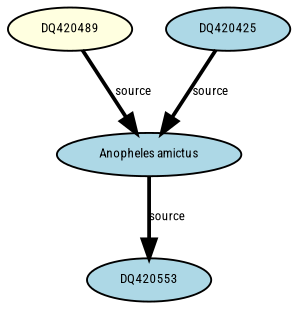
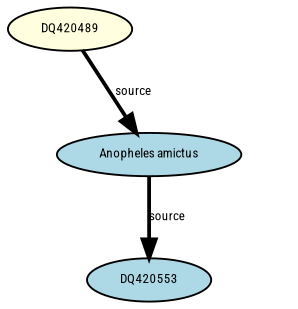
(228, 29) -> none
